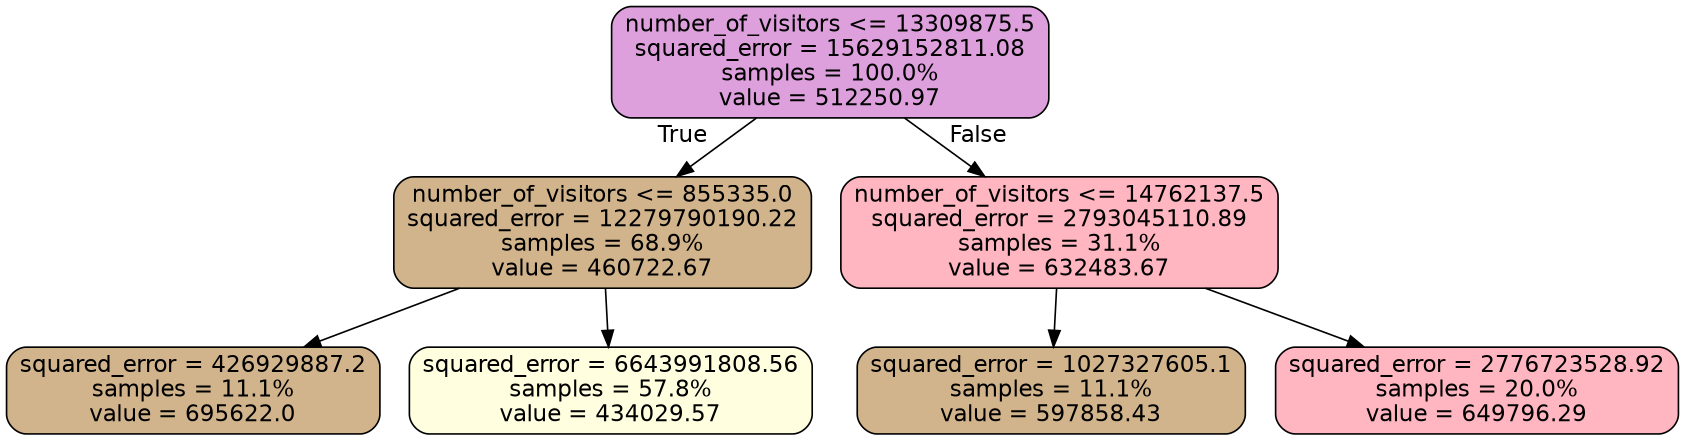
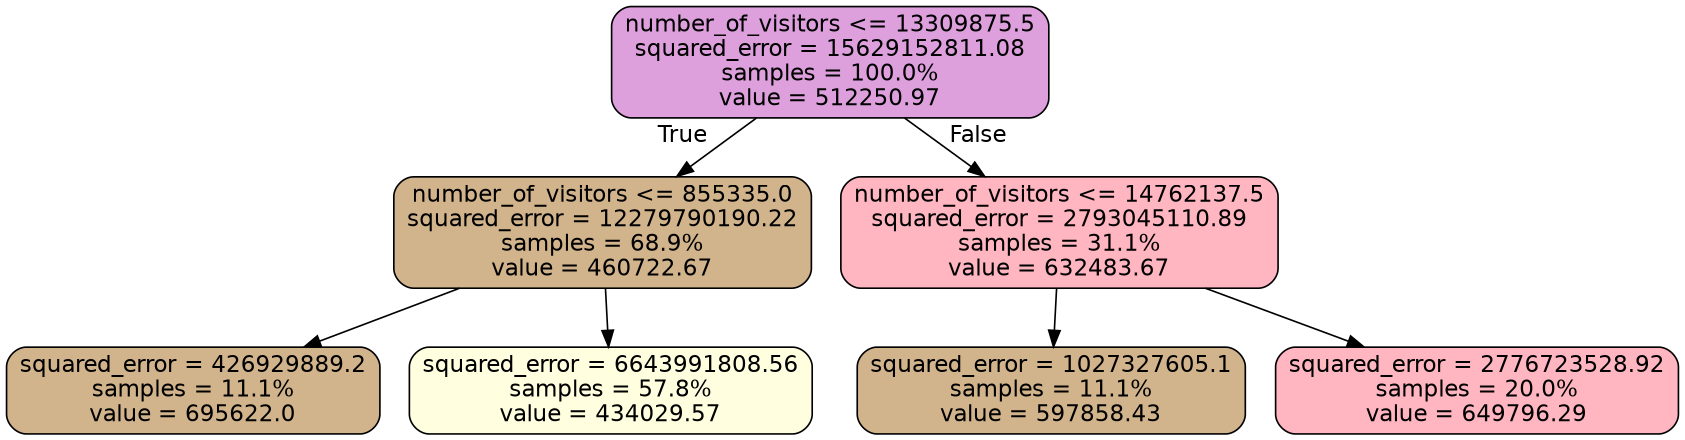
(193, 391) -> (193, 391)
